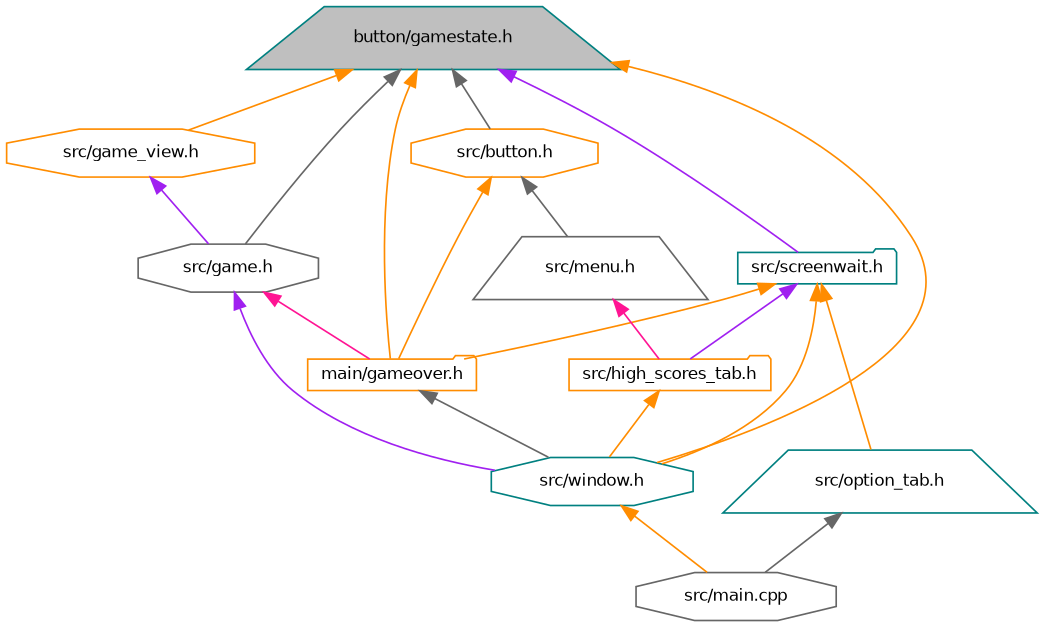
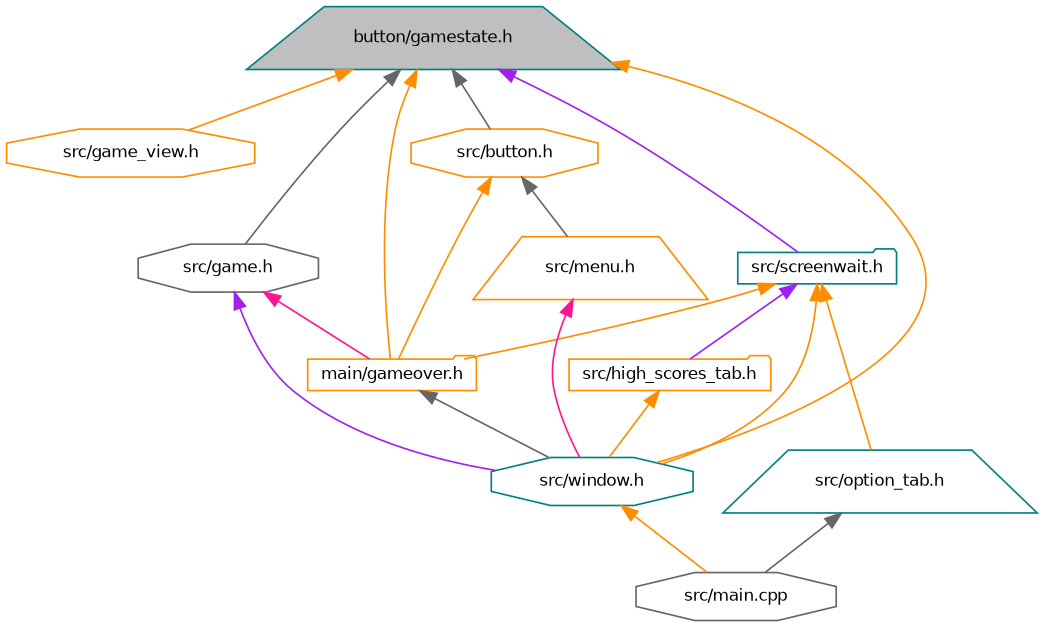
(185, 217) -> none
(591, 268) -> (591, 268)
(641, 336) -> (554, 388)
